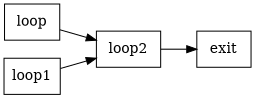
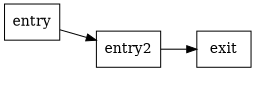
(32, 22) -> (32, 22)
(129, 49) -> (129, 49)
(32, 76) -> none
